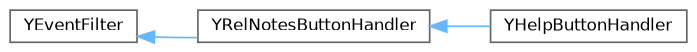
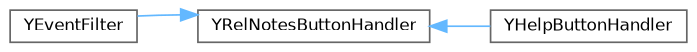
(176, 38) -> (159, 15)
